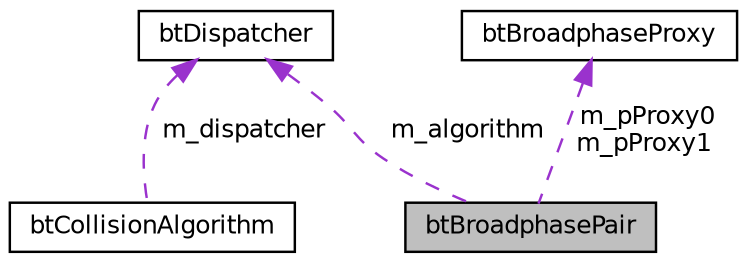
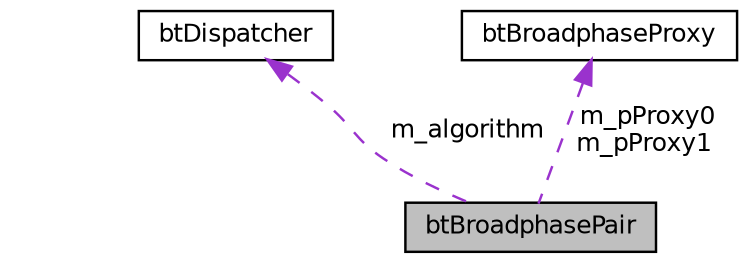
(152, 227) -> none
